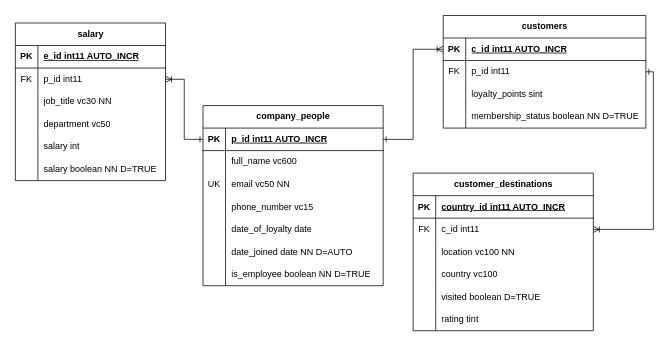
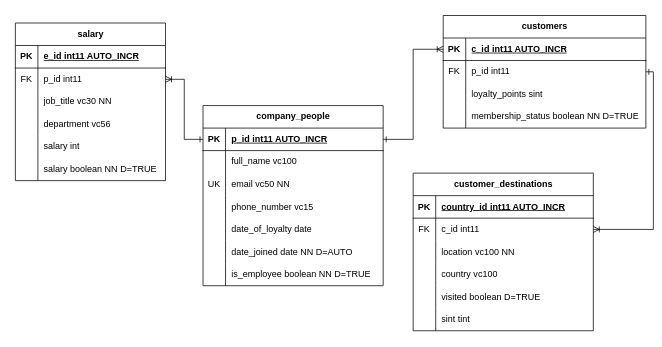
(81, 124) -> (81, 124)
(266, 162) -> (266, 162)
(466, 319) -> (461, 319)
